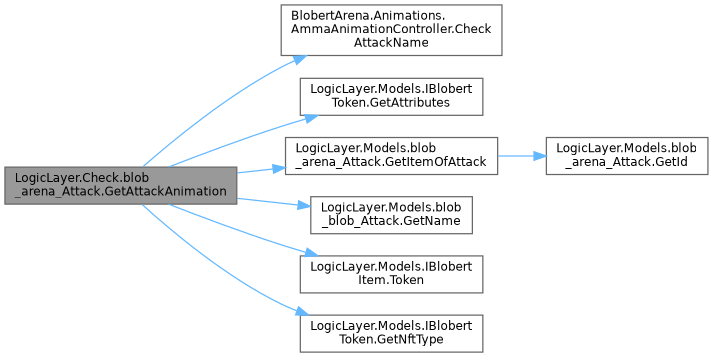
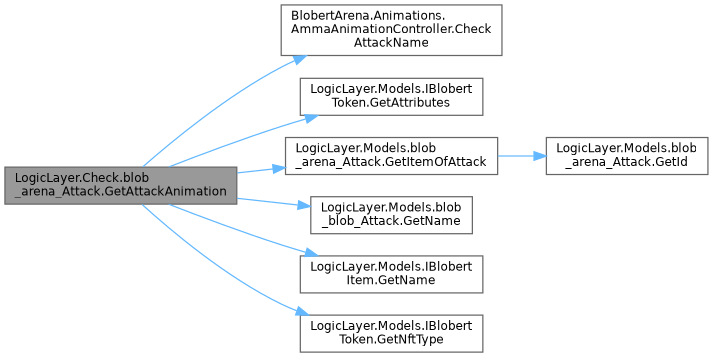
(392, 274) -> (392, 274)
